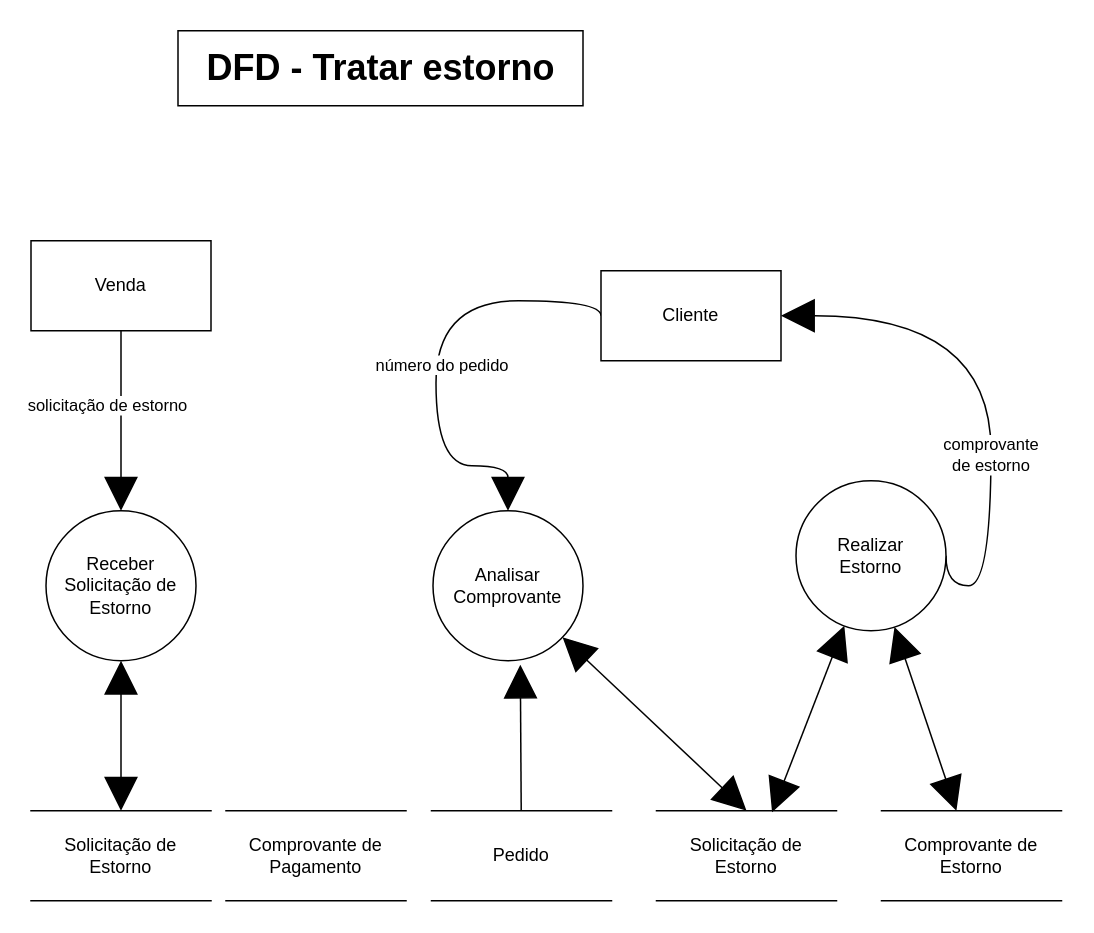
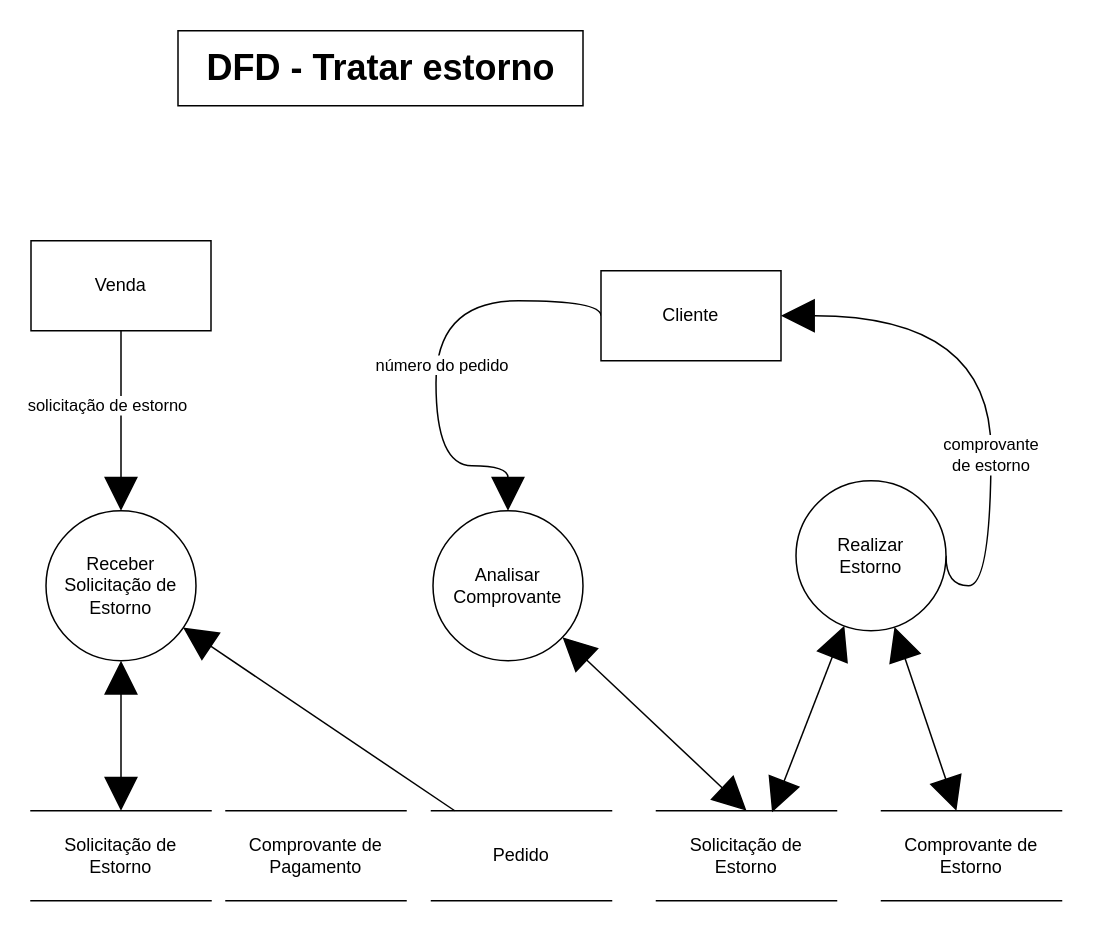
(521, 753) -> (331, 727)
